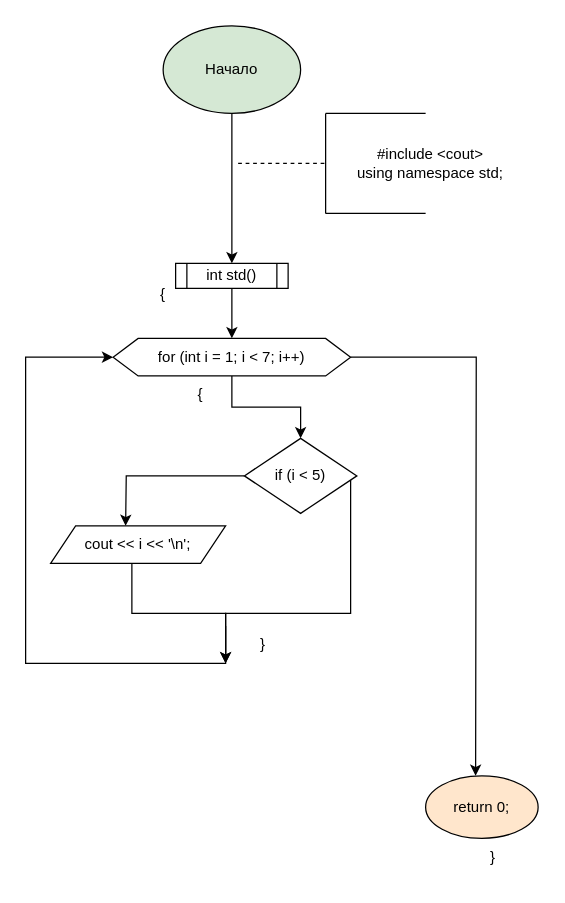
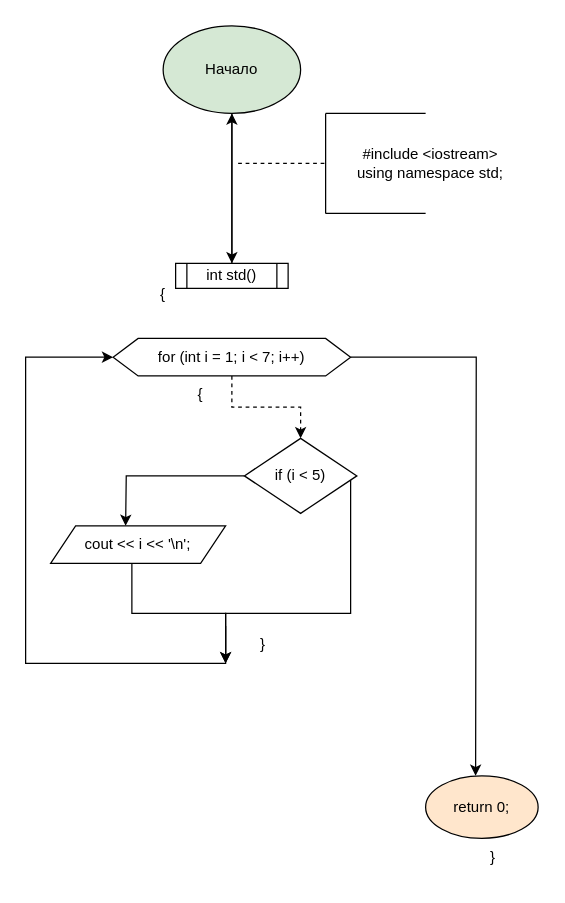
(431, 163) -> (431, 163)
(232, 309) -> (232, 262)
(261, 407) -> (261, 407)
